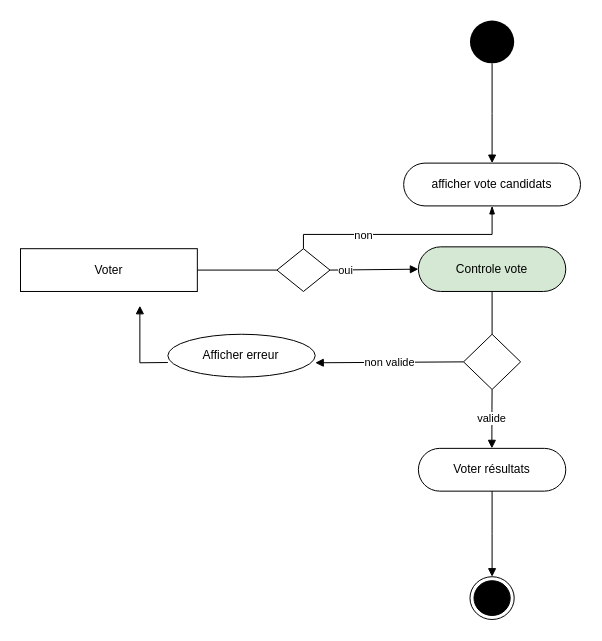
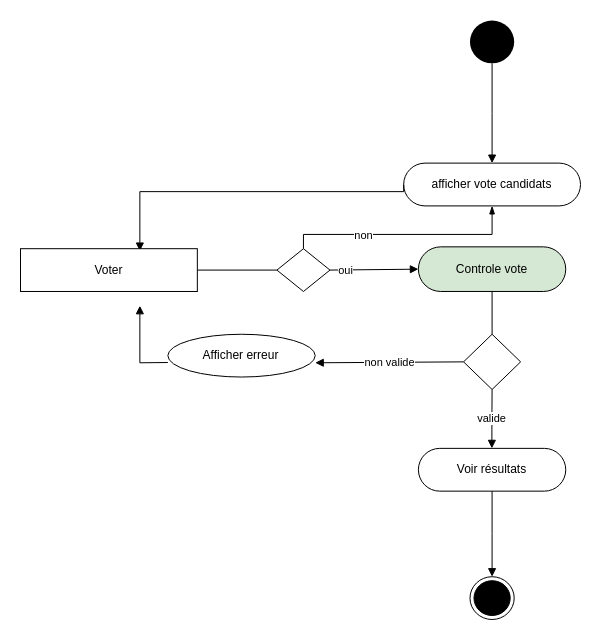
none -> (248, 192)
(492, 470) -> (492, 470)
